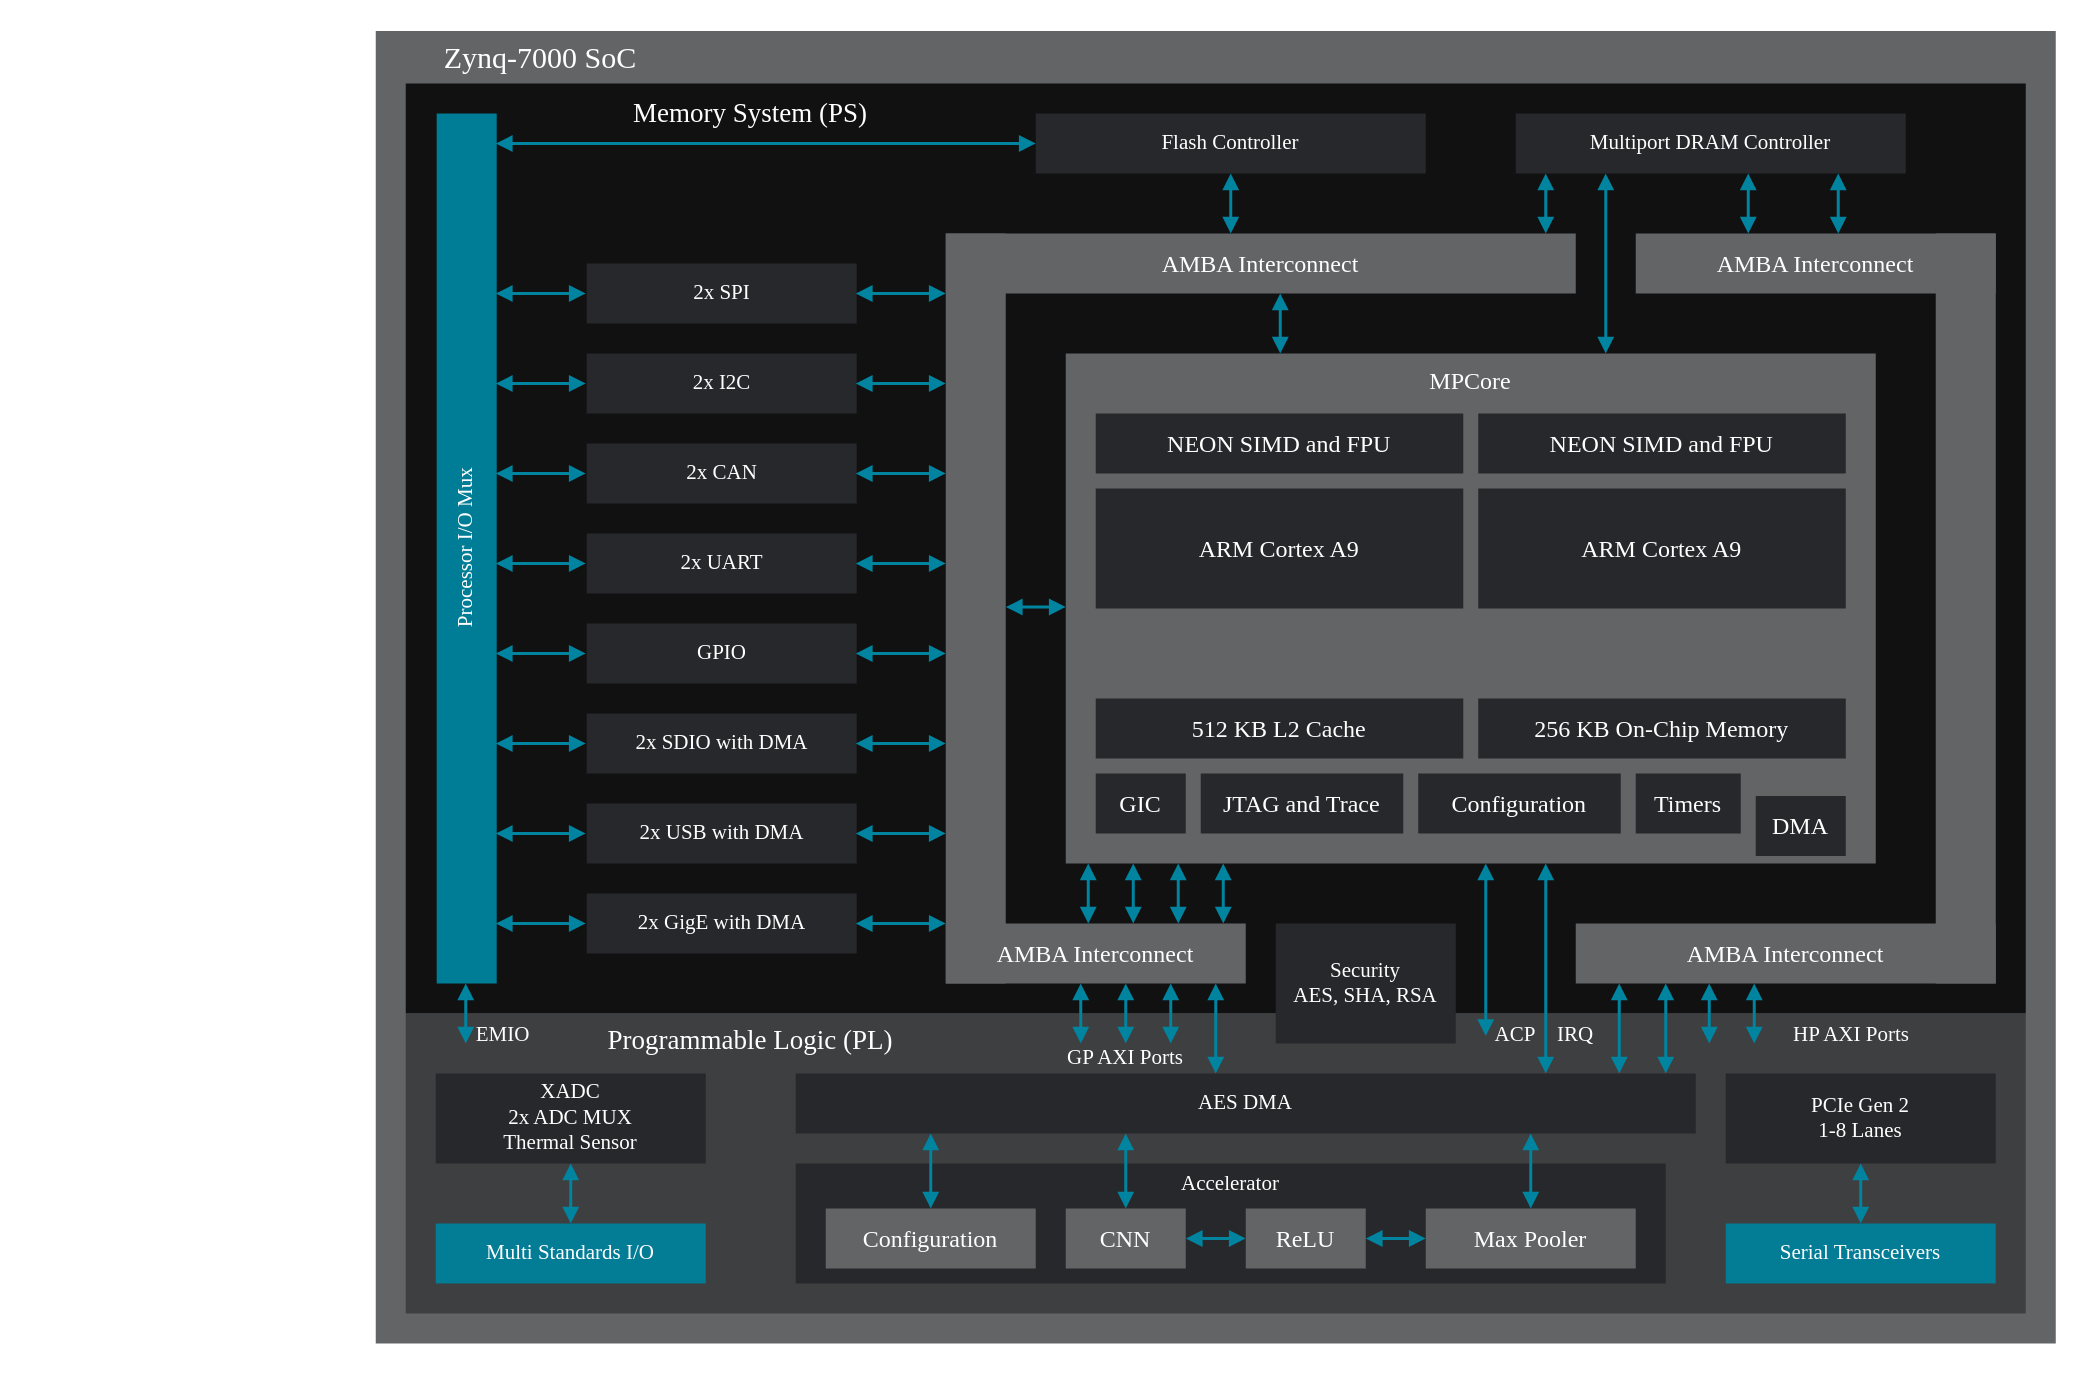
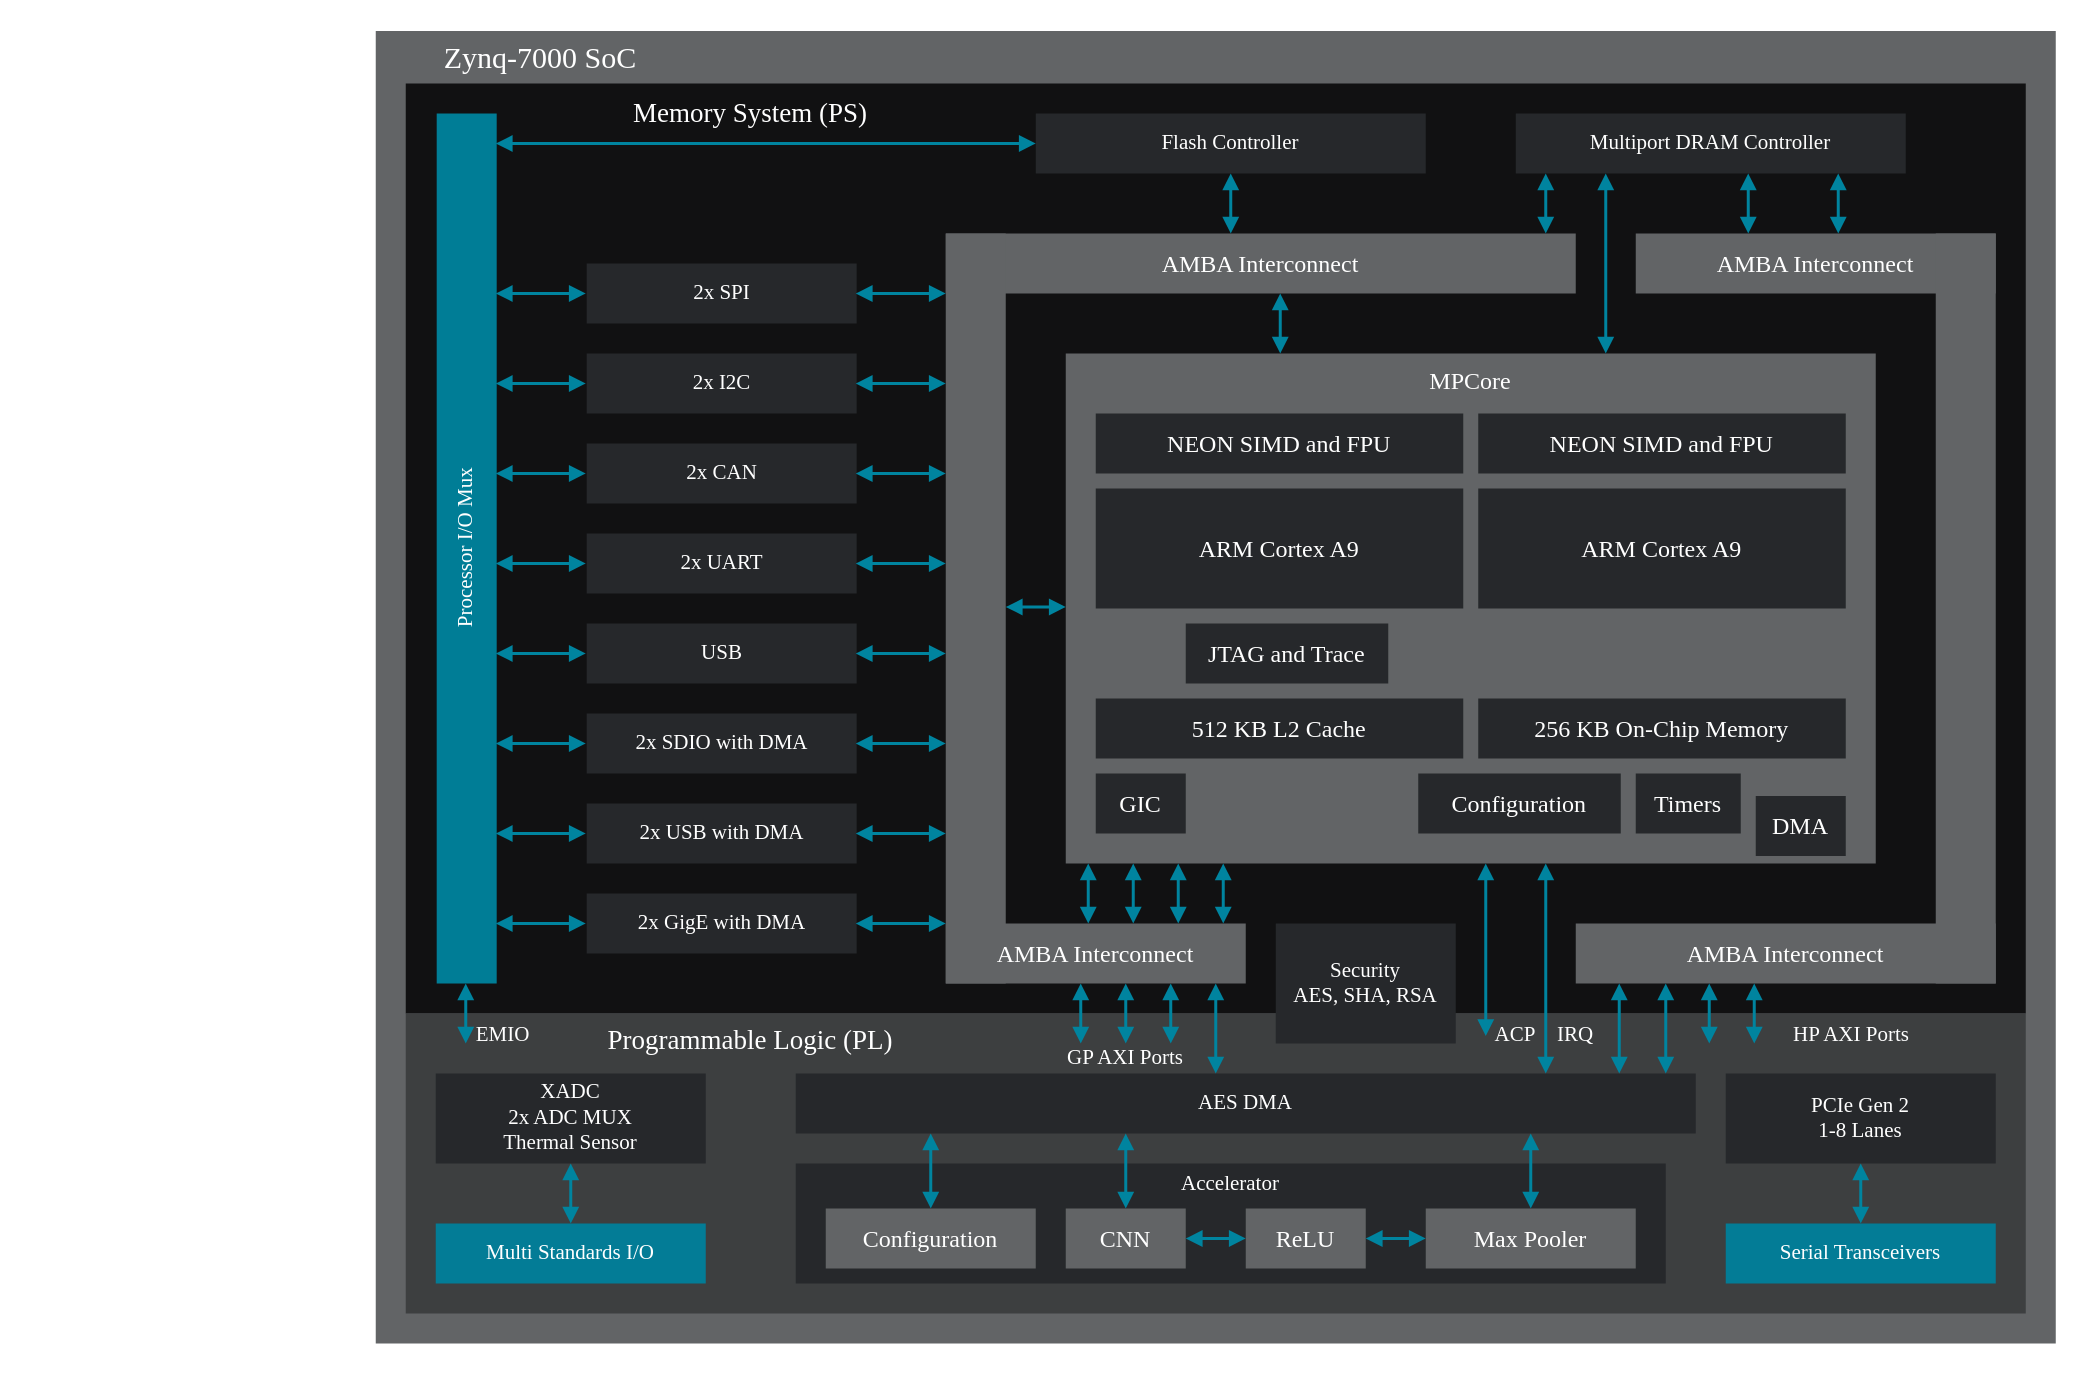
(722, 653) -> (722, 653)
(1302, 803) -> (1287, 653)
